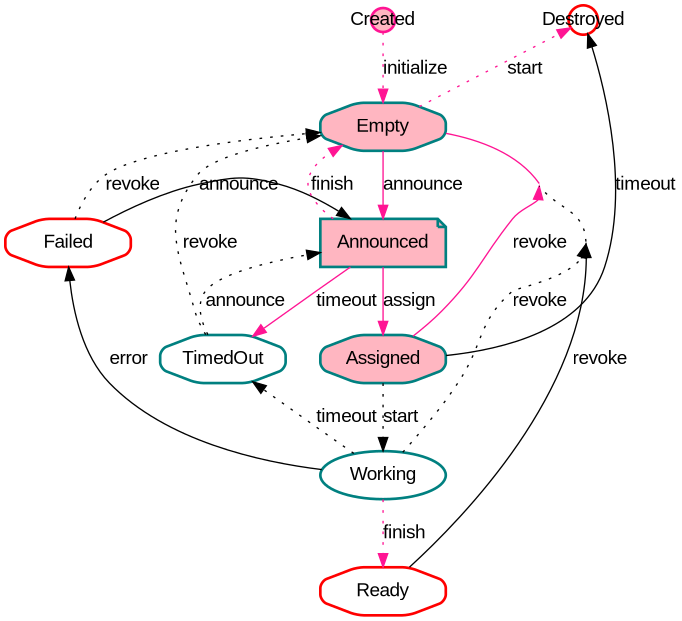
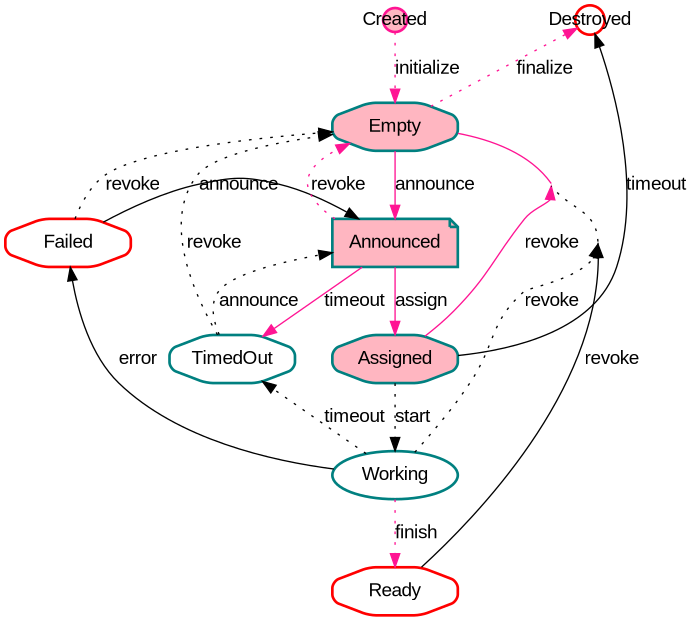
(525, 69) -> (545, 69)
(332, 185) -> (338, 185)
